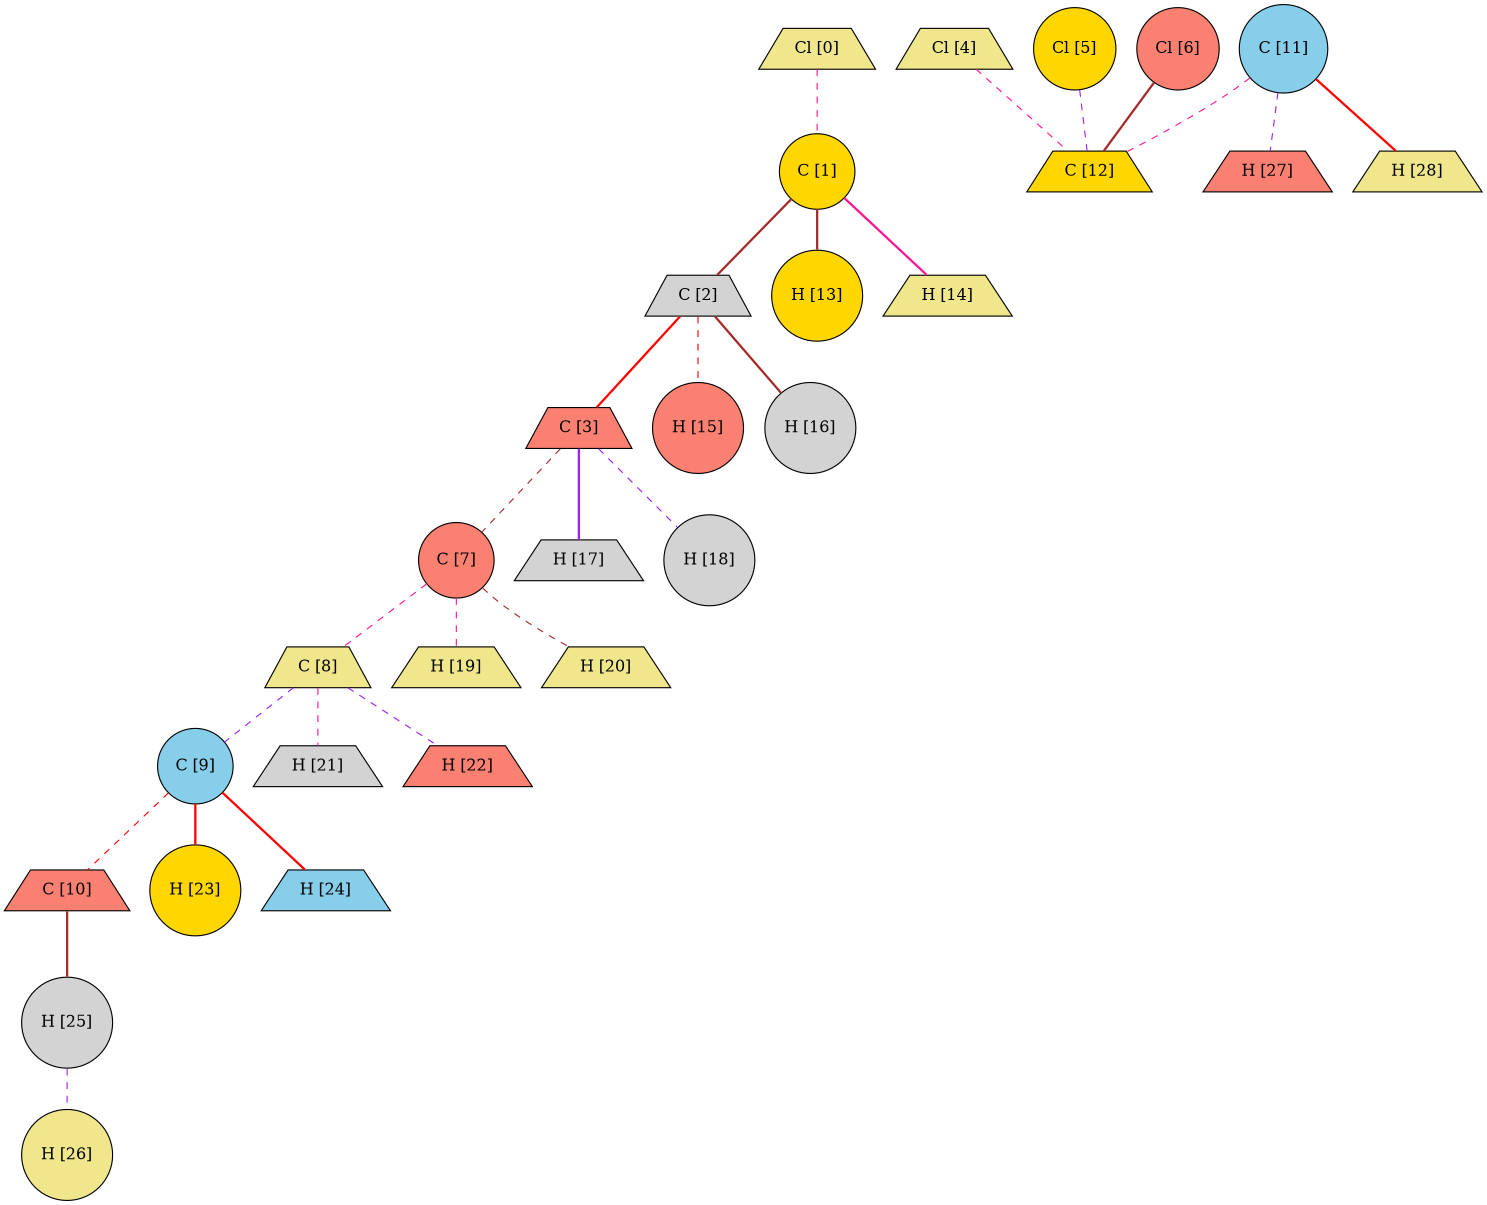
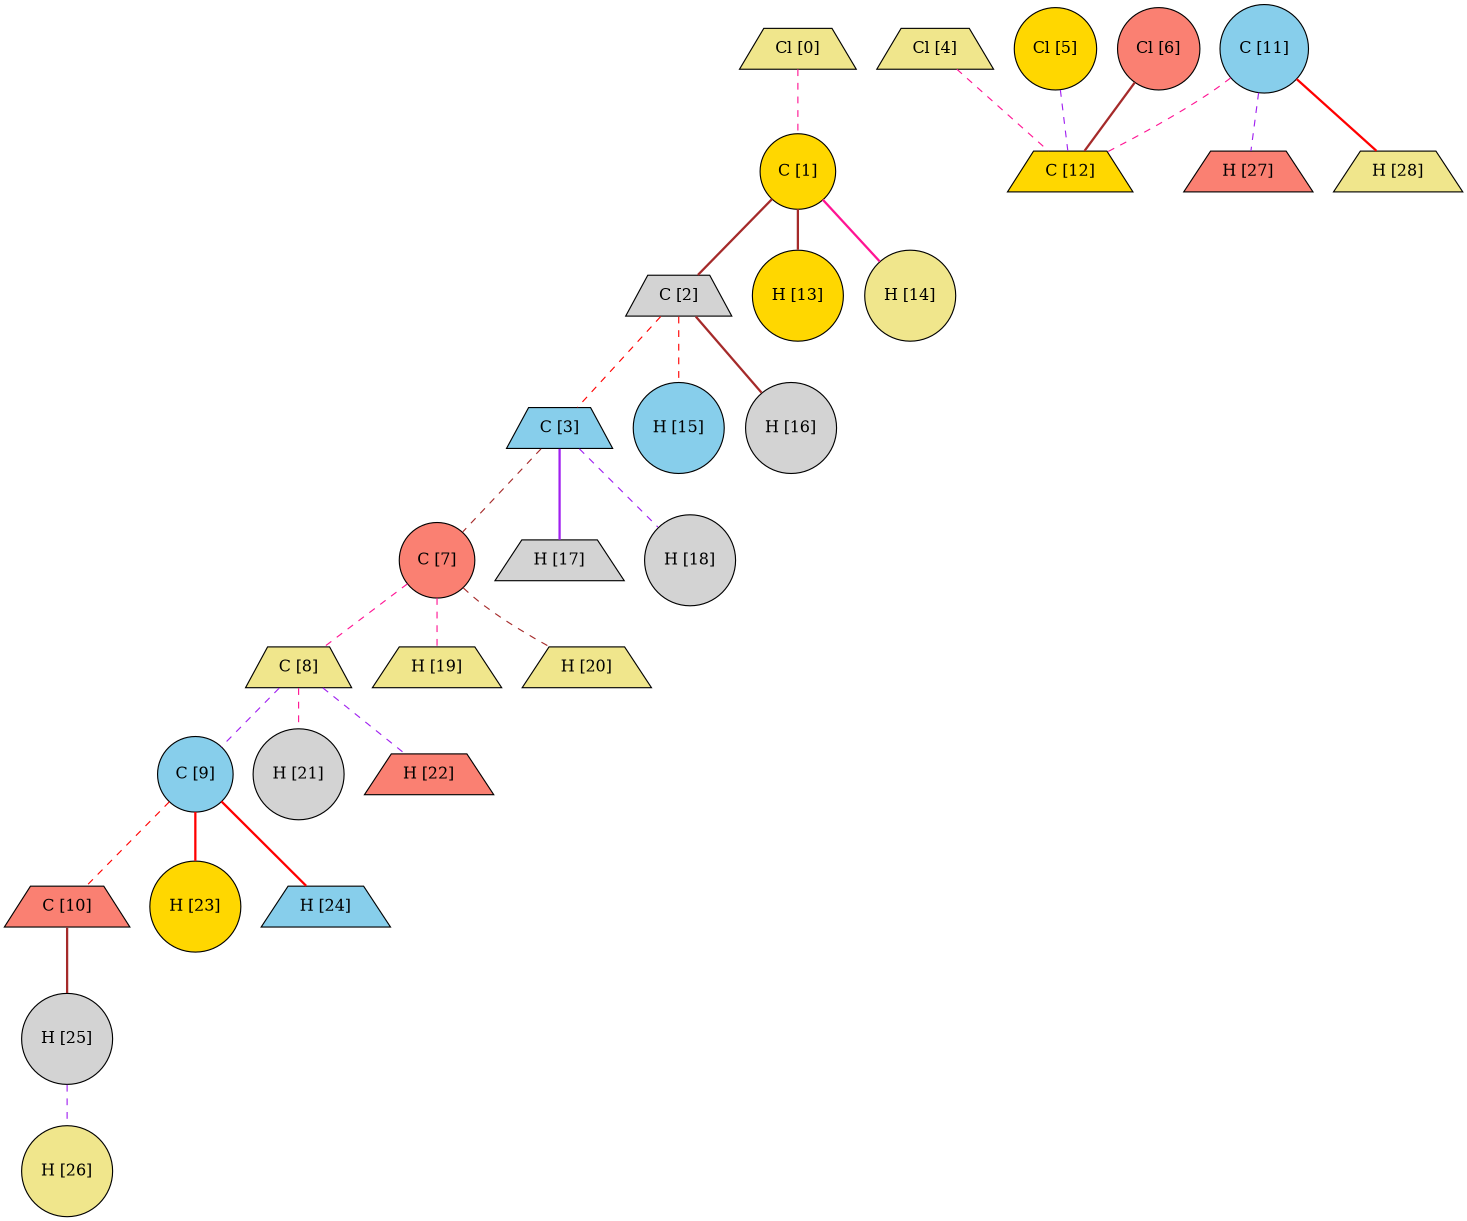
(948, 296) -> (910, 296)
(638, 362) -> (619, 362)
(579, 428) -> (560, 428)
(698, 428) -> (679, 428)
(318, 766) -> (299, 774)
